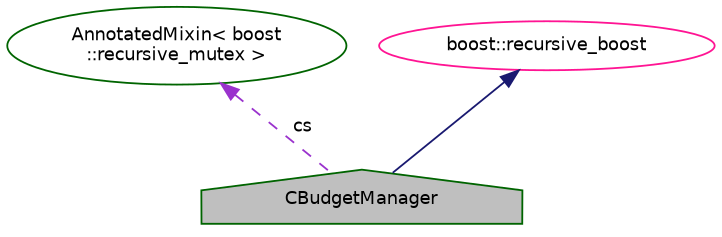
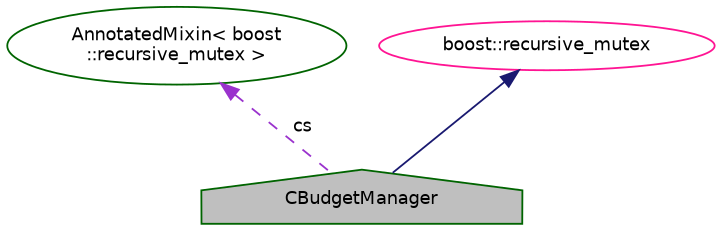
(547, 46) -> (547, 46)
